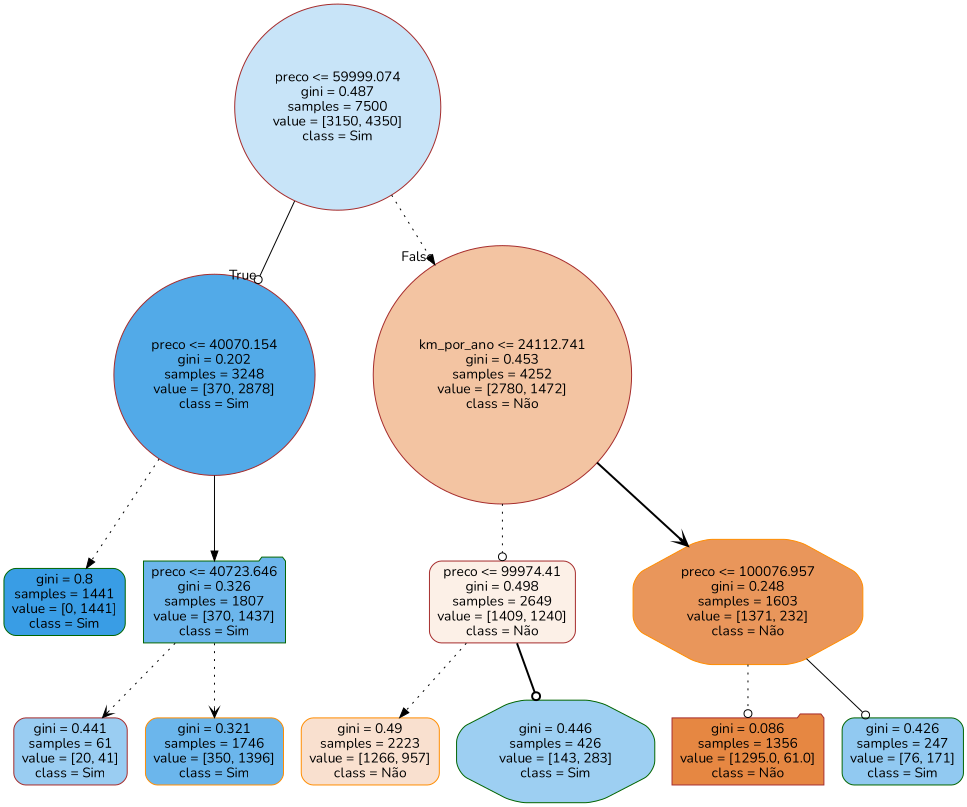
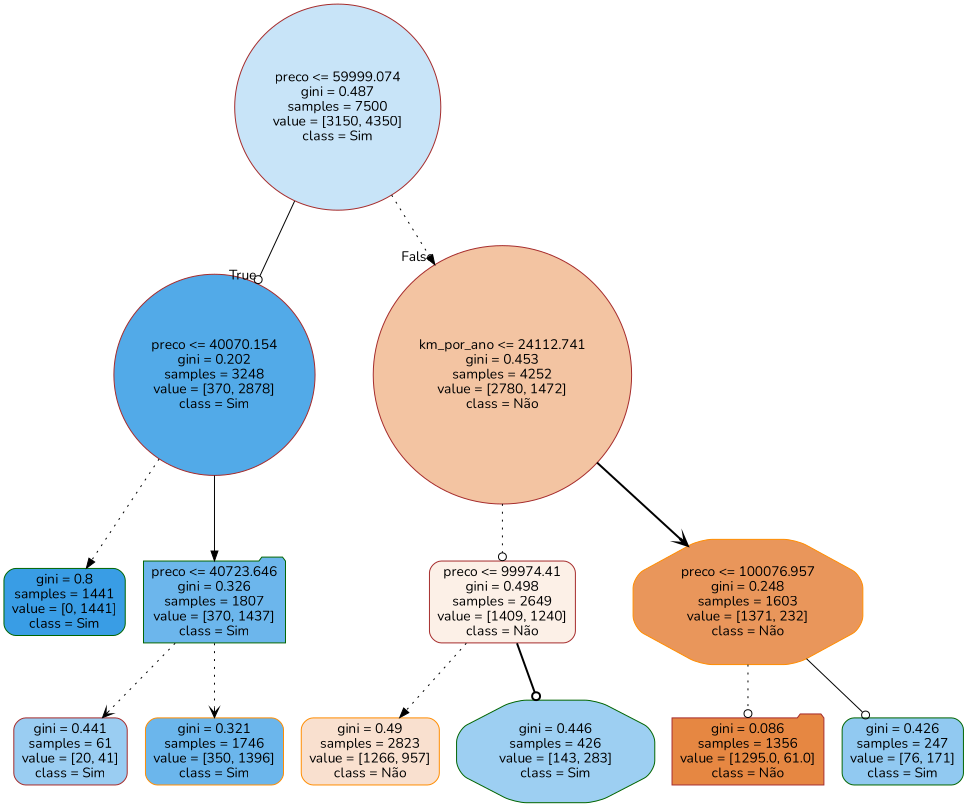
(370, 751) -> (370, 751)
